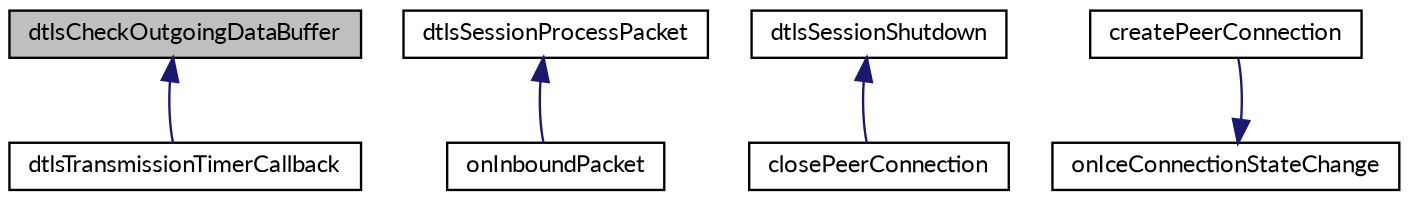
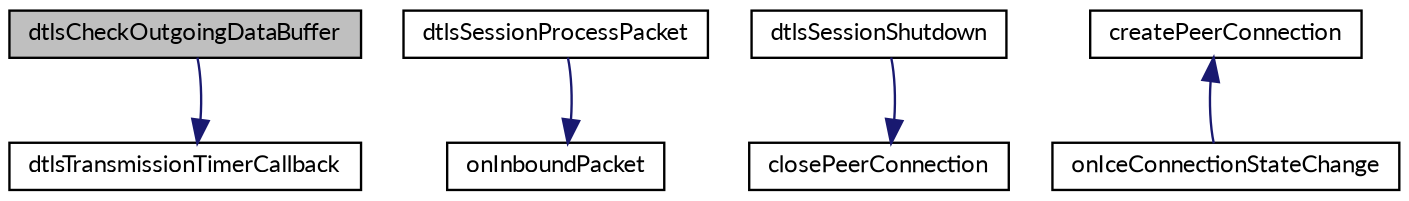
(1242, 89) -> (1210, 112)
(170, 112) -> (201, 89)
(540, 112) -> (571, 89)
(863, 112) -> (895, 89)
